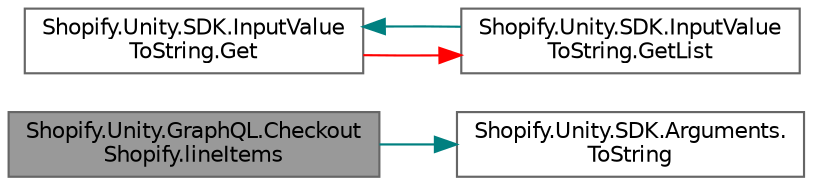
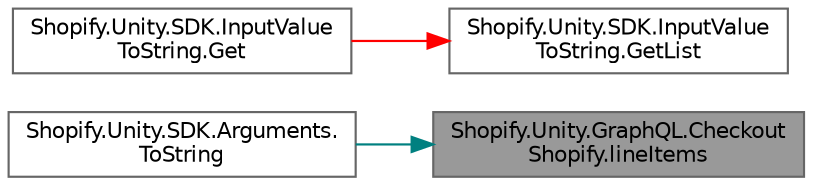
(423, 26) -> none
(407, 144) -> (384, 144)
